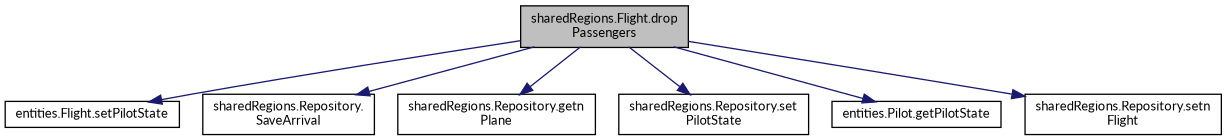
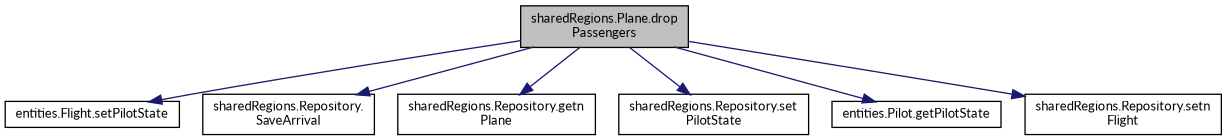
(604, 27) -> (604, 27)
